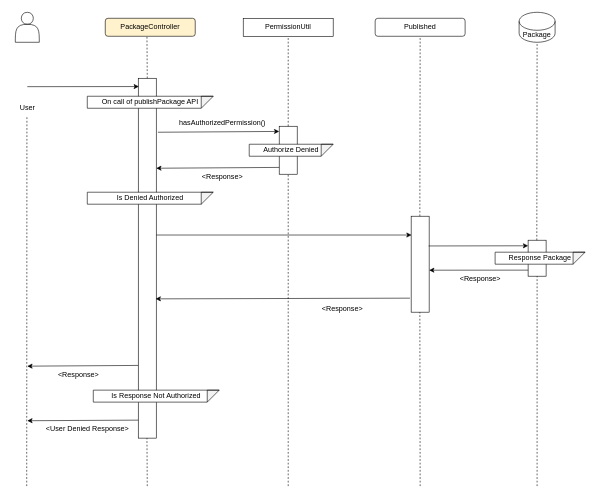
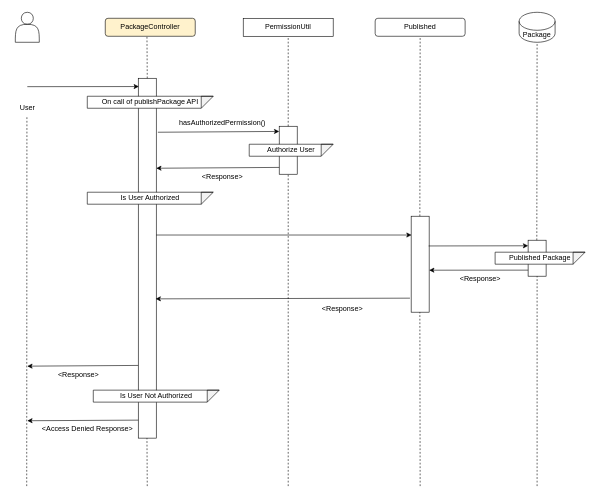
(291, 150) -> (291, 150)
(150, 198) -> (150, 198)
(540, 258) -> (540, 258)
(156, 396) -> (156, 396)
(88, 429) -> (88, 429)
